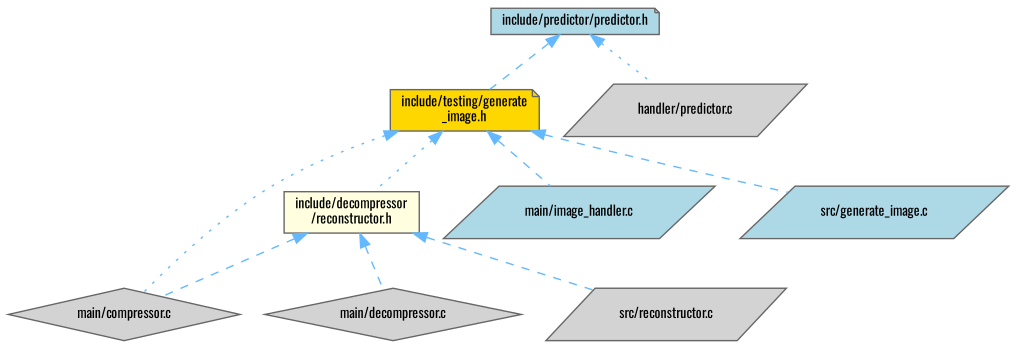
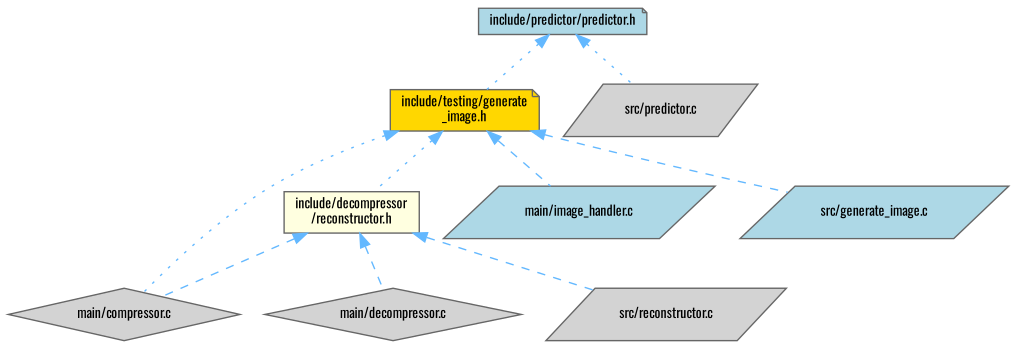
(519, 67) -> (513, 67)
(685, 110) -> (661, 110)
